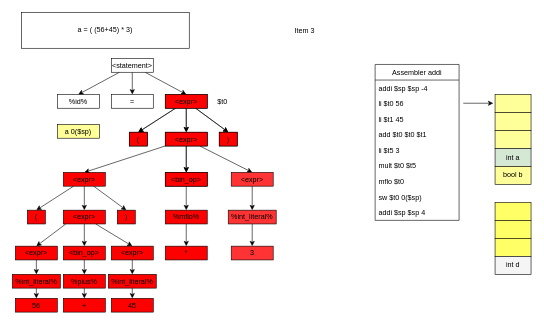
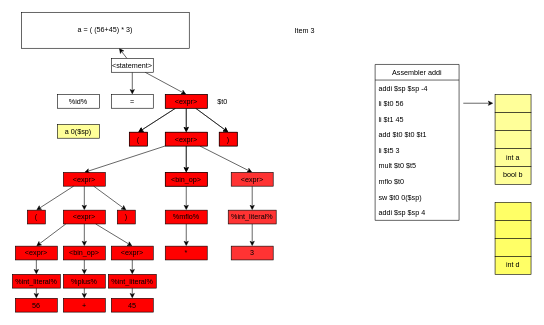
(100, 83) -> (125, 55)
(513, 158) -> (513, 158)
(513, 266) -> (513, 266)
